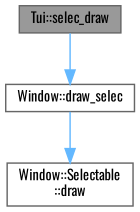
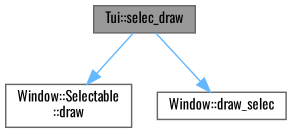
(70, 130) -> (115, 53)
